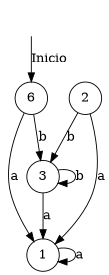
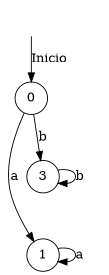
(31, 98) -> (31, 98)
(85, 98) -> none
(43, 211) -> none
